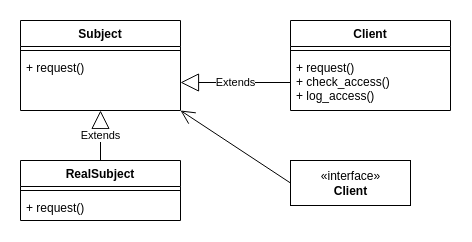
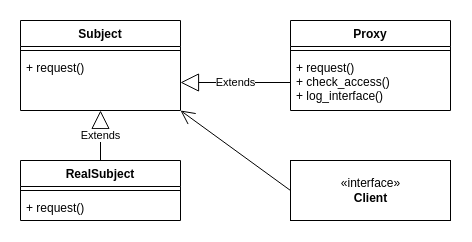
(370, 34) -> (370, 34)
(331, 68) -> (331, 68)
(351, 183) -> (371, 191)
